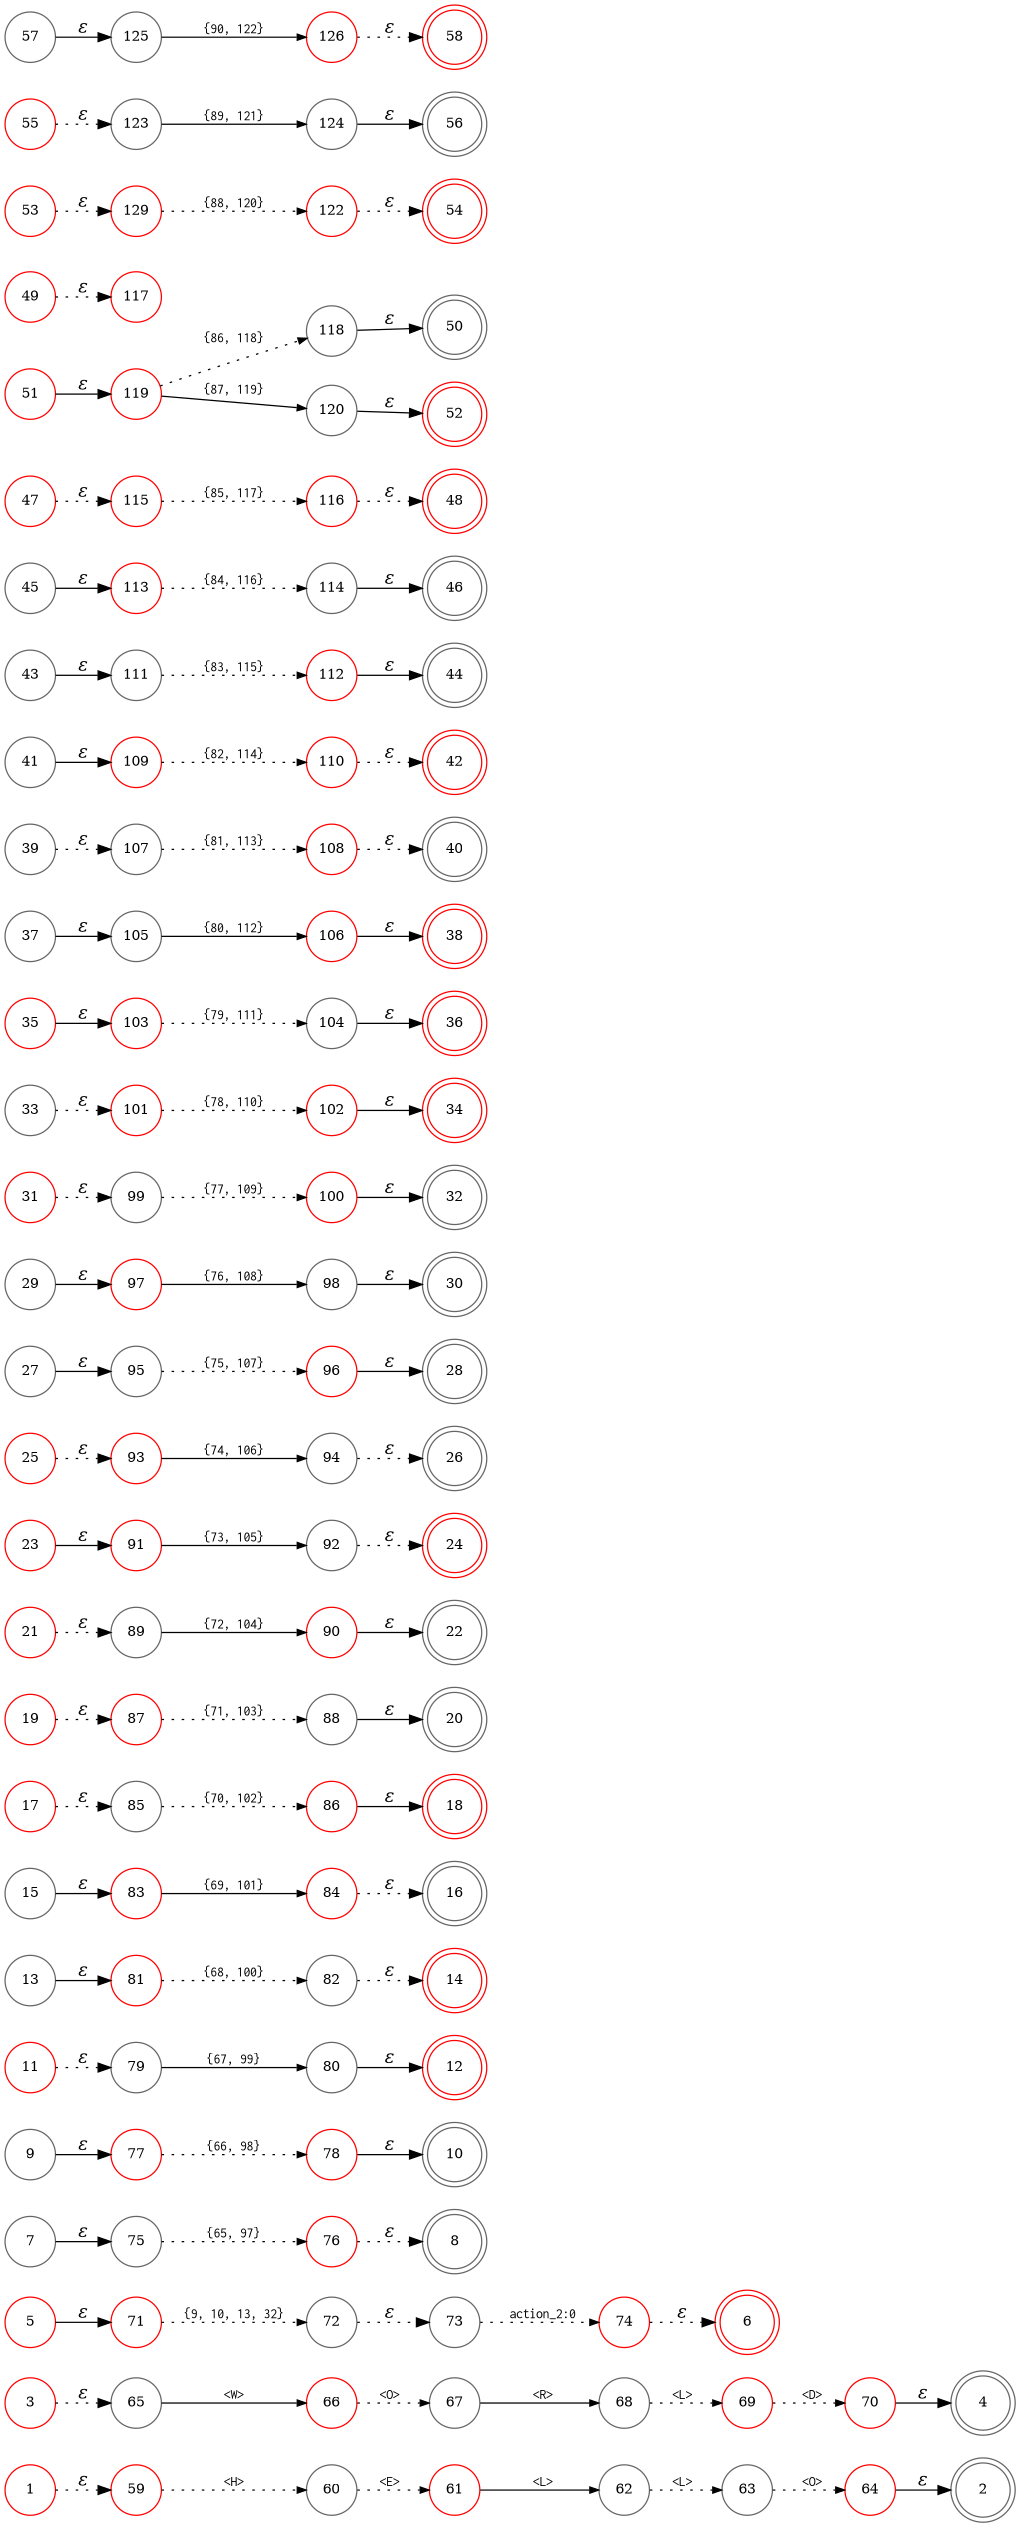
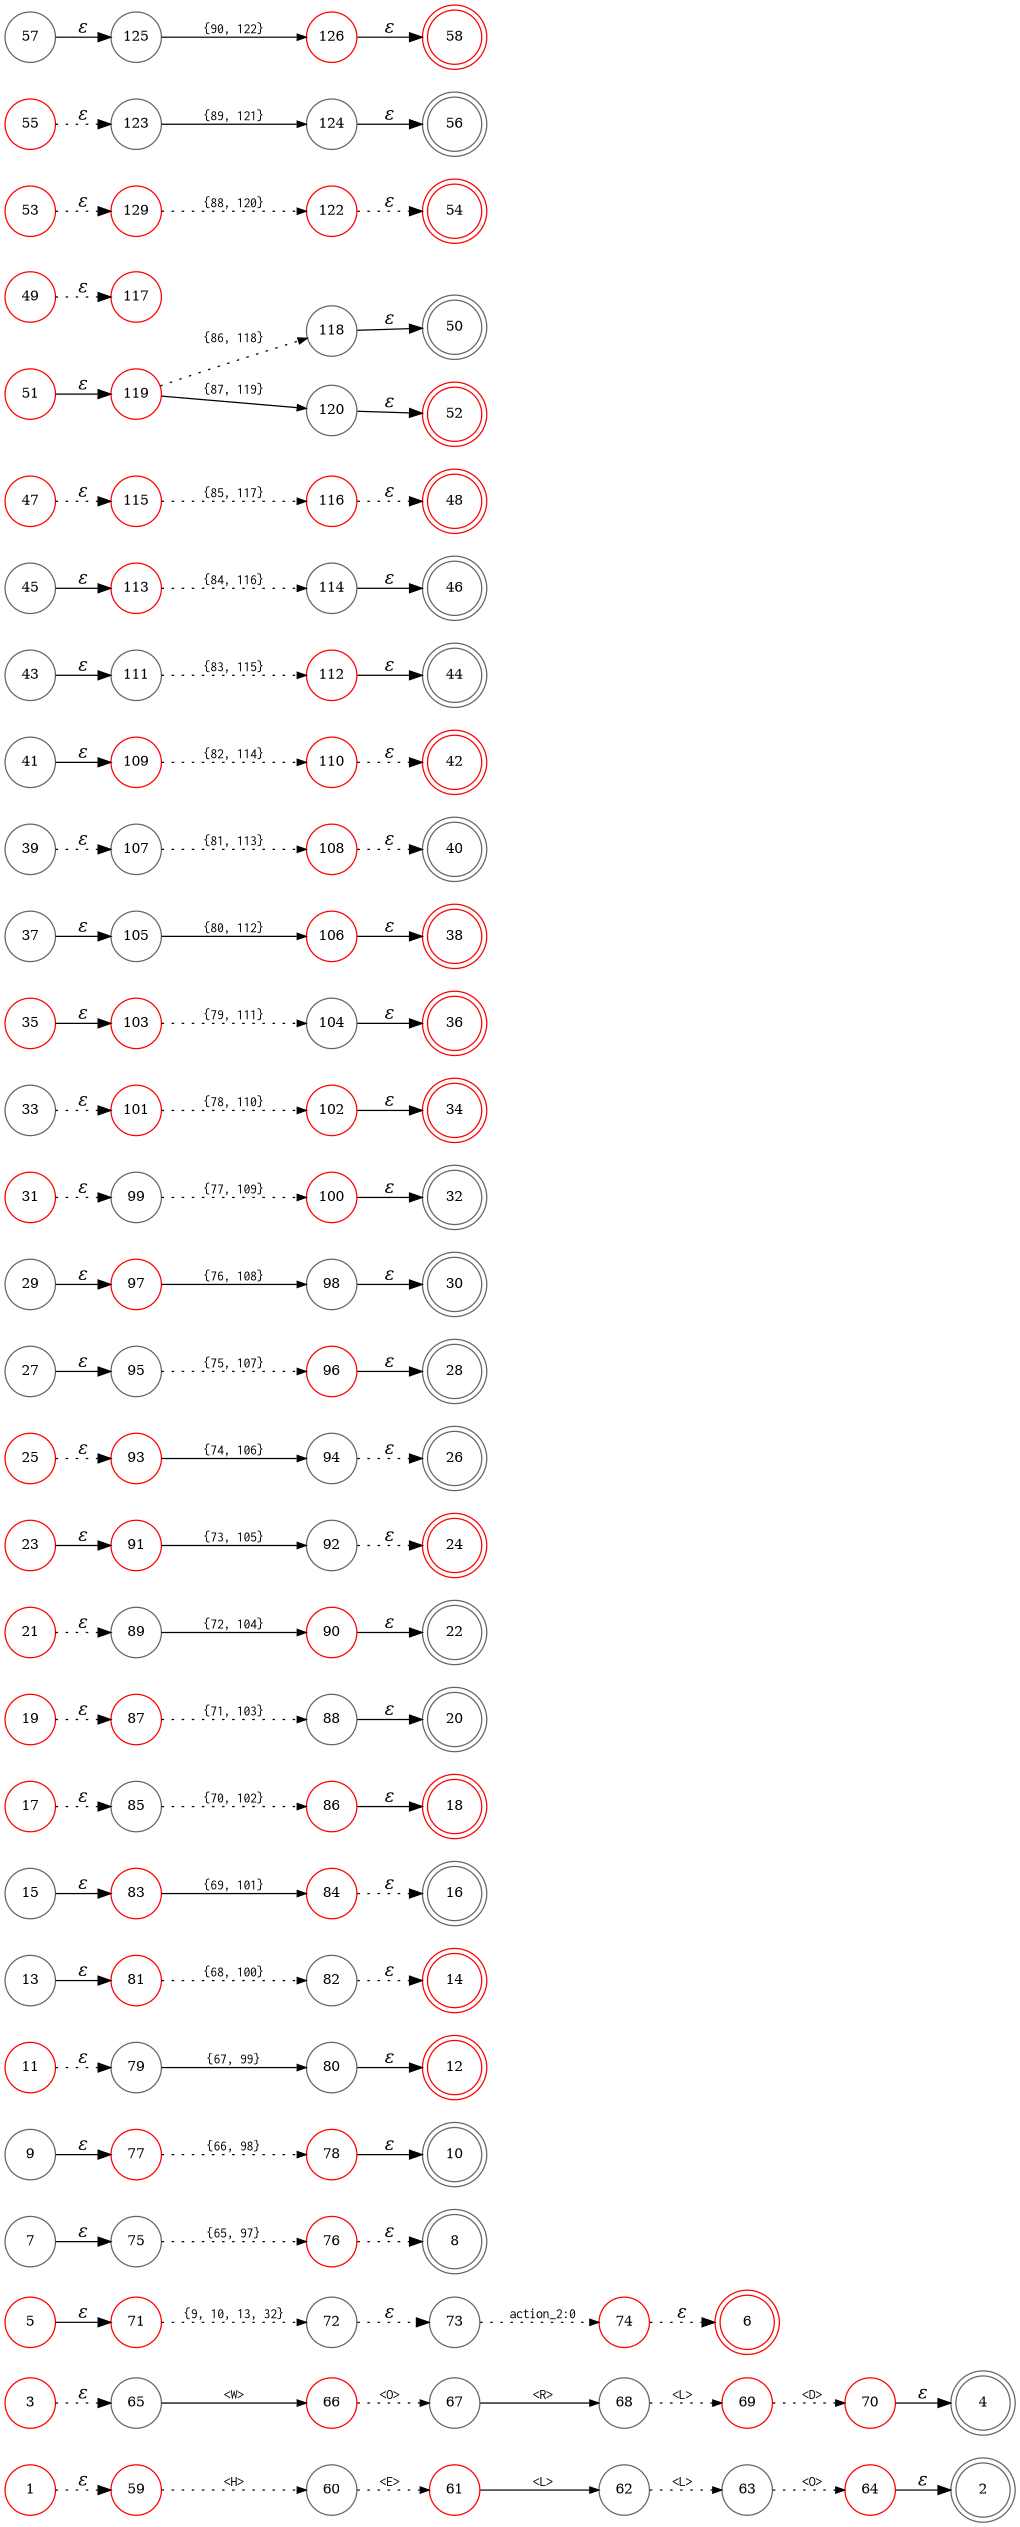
(383, 37) -> (383, 37)
